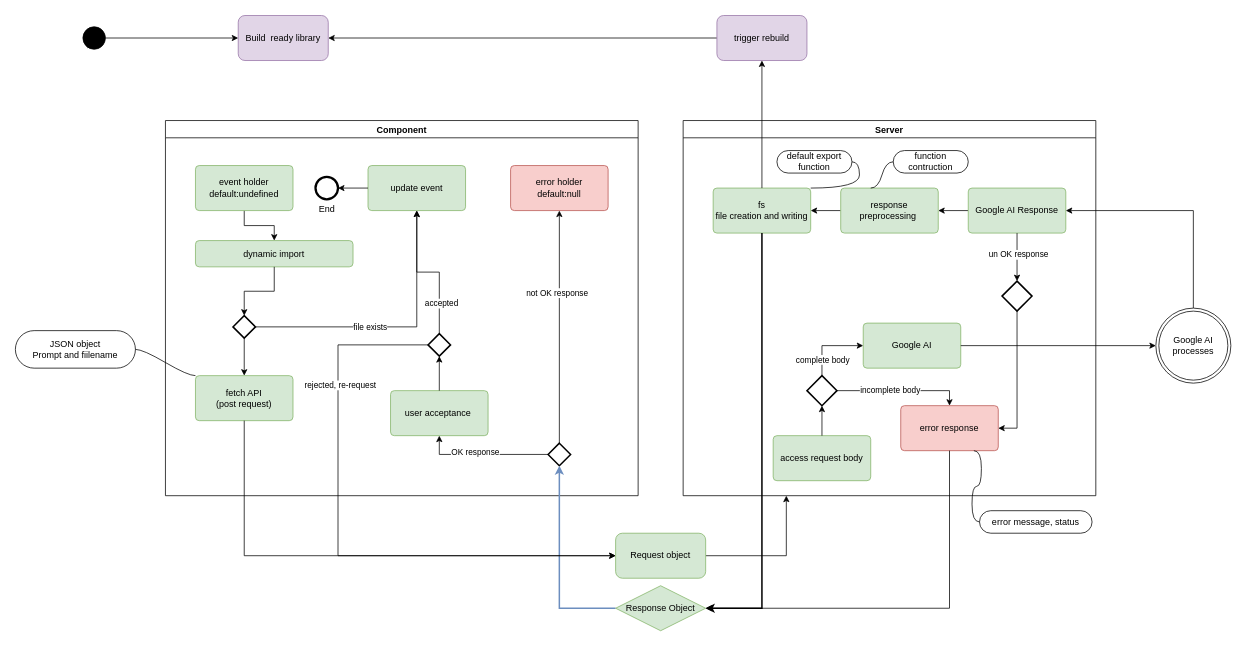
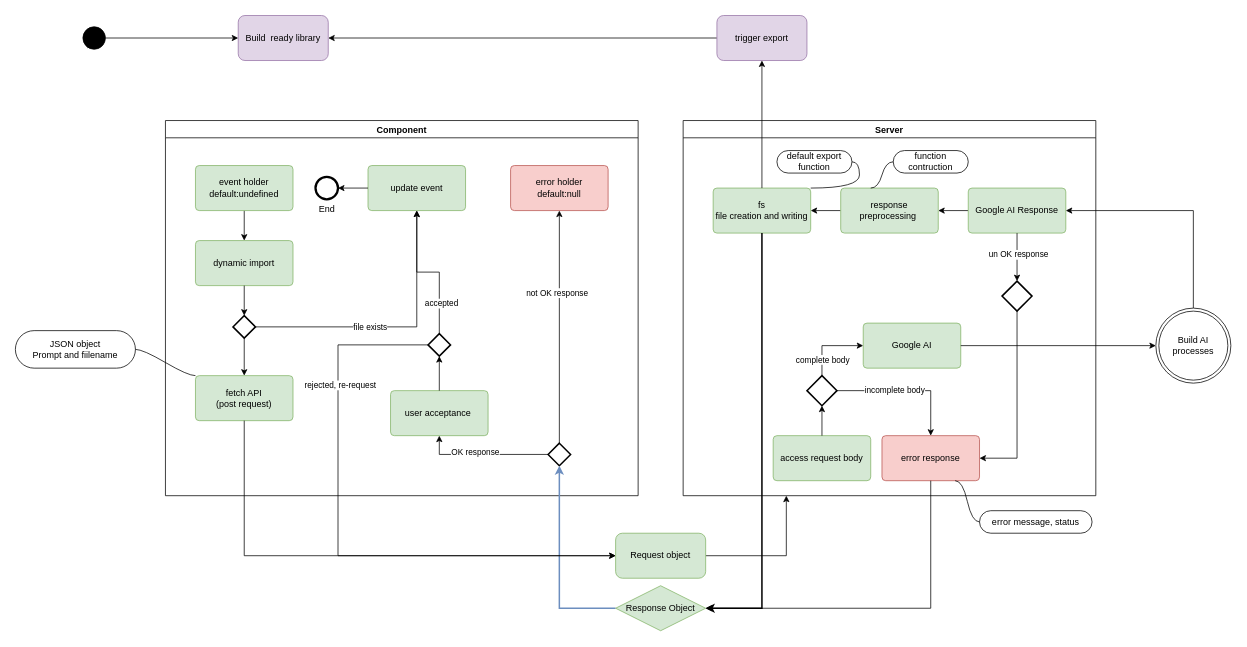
(762, 38) -> (762, 38)
(274, 254) -> (244, 263)
(1193, 345) -> (1193, 345)
(949, 428) -> (930, 458)
